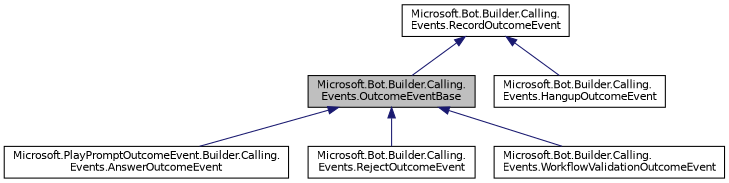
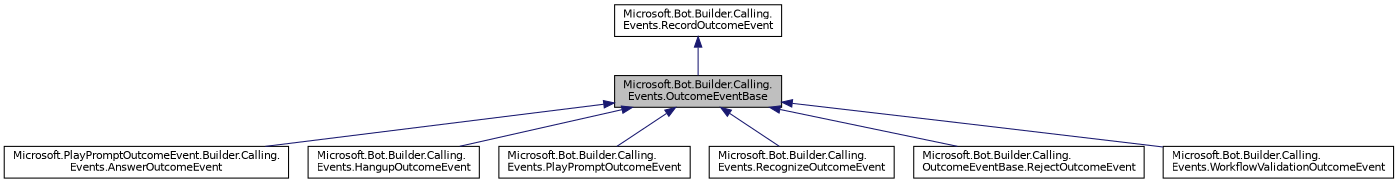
(537, 59) -> (541, 128)
(392, 162) -> (1029, 162)
none -> (595, 162)
none -> (802, 162)
